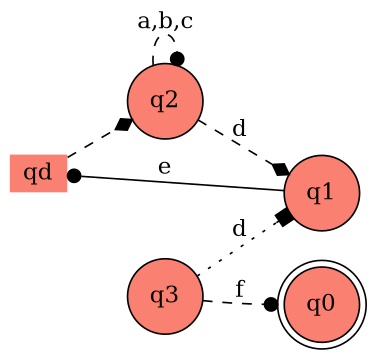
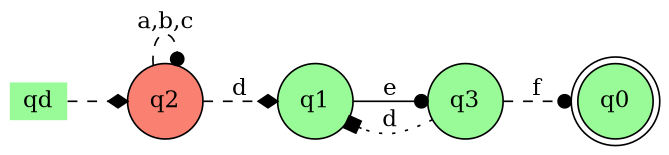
(39, 173) -> (39, 101)
(183, 183) -> (384, 101)
(322, 193) -> (315, 101)
(165, 296) -> (465, 101)
(322, 305) -> (615, 101)
